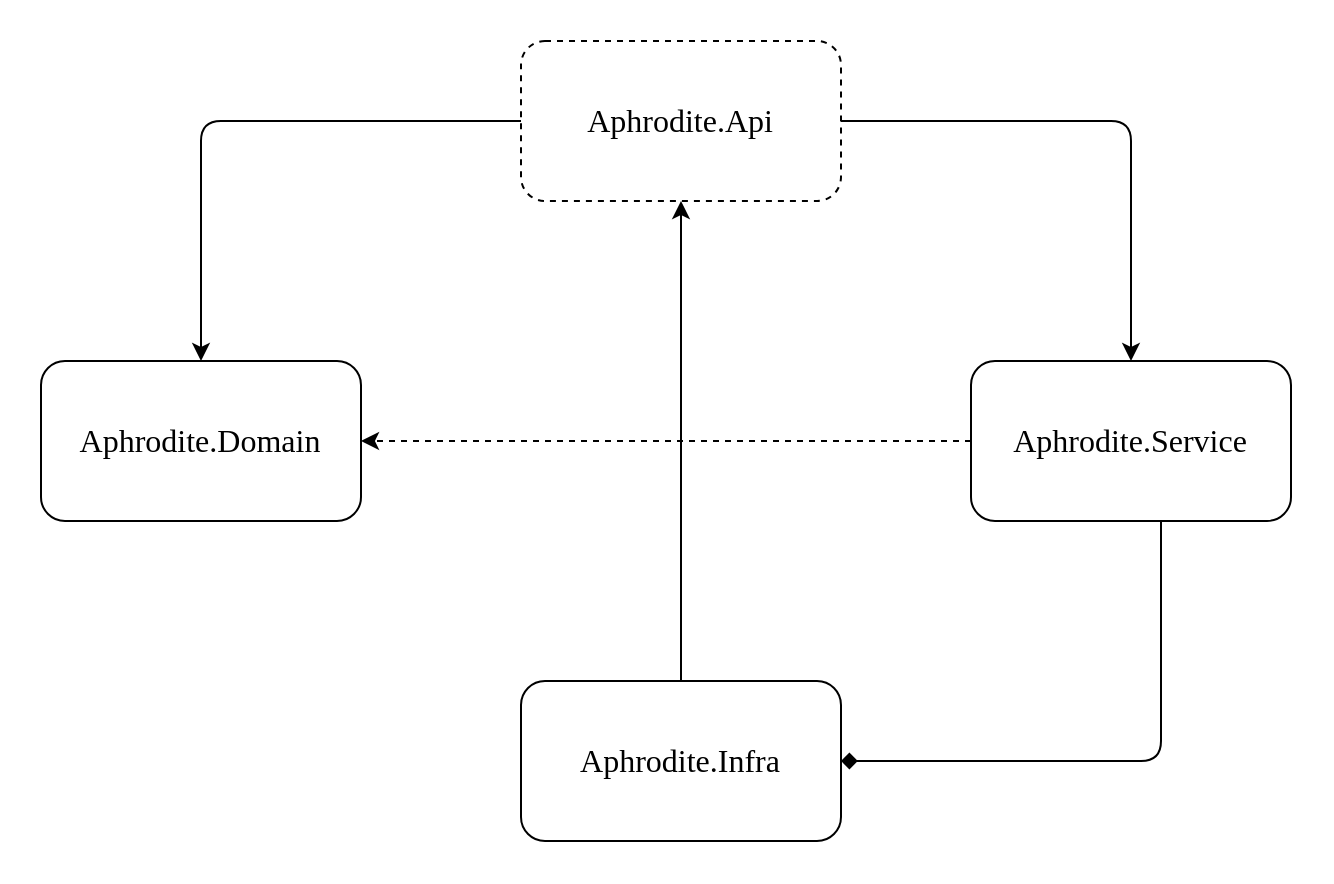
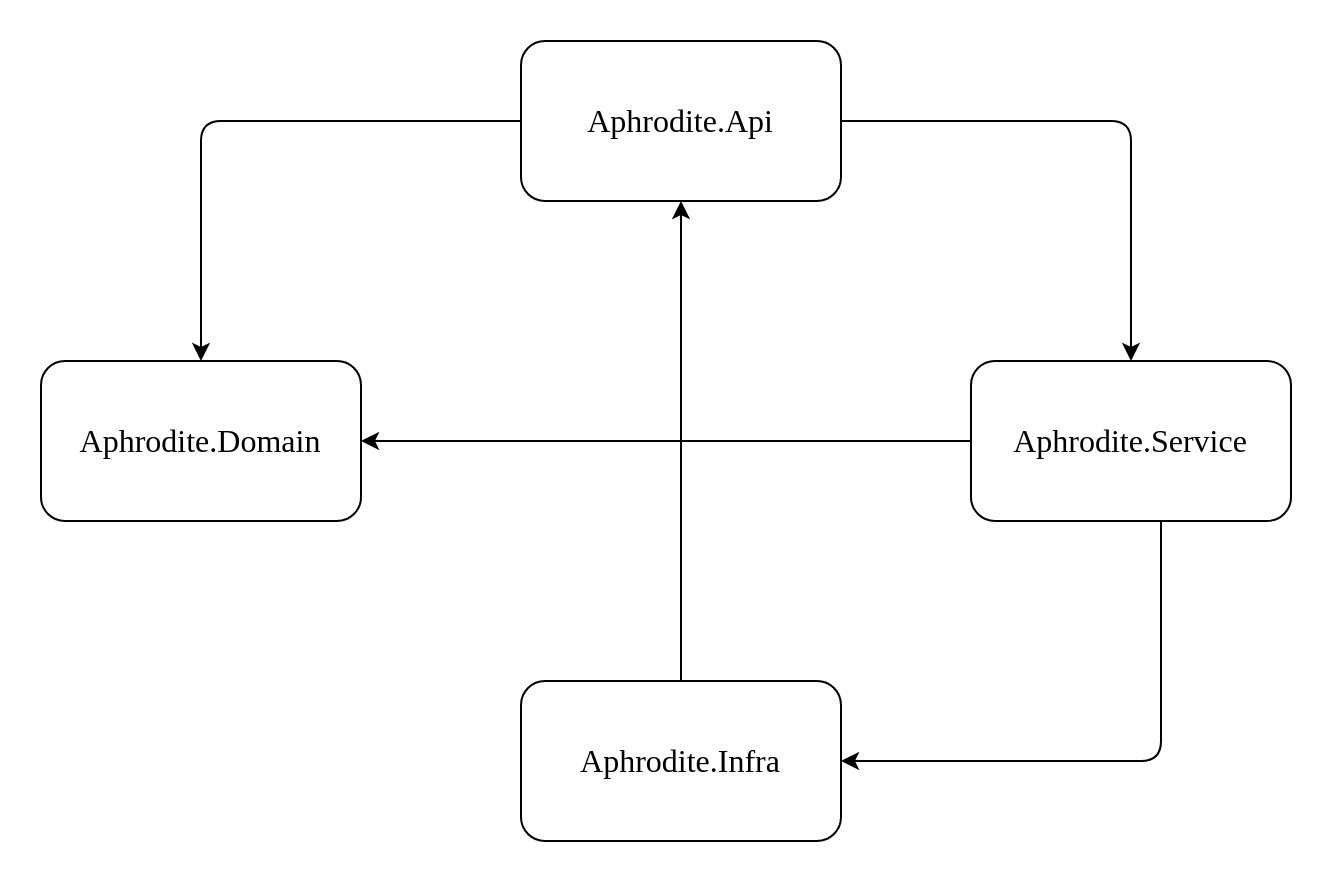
(681, 121) -> (681, 121)
(670, 441) -> (670, 441)
(857, 761) -> (856, 761)
